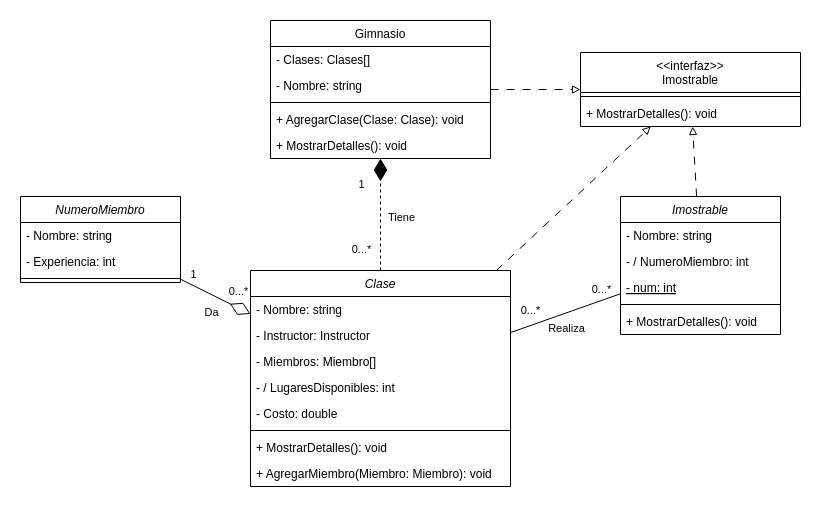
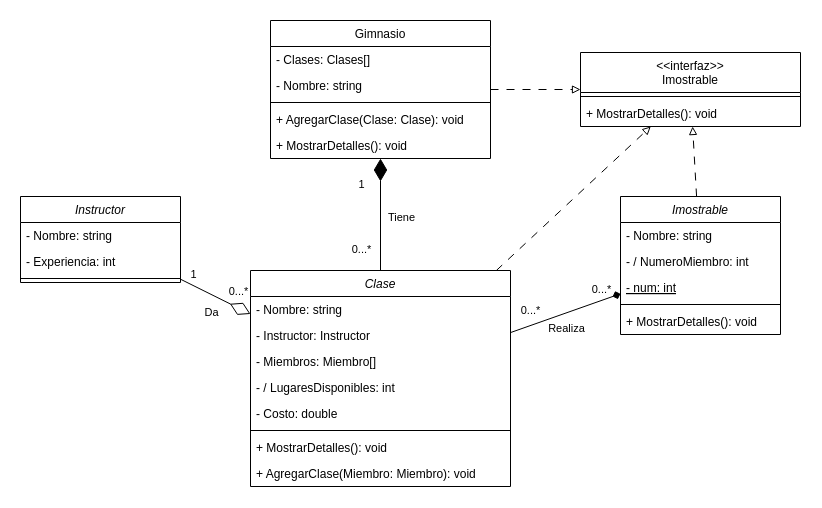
(100, 210) -> (100, 210)
(381, 225) -> (381, 225)
(614, 296) -> (612, 297)
(376, 474) -> (370, 474)
